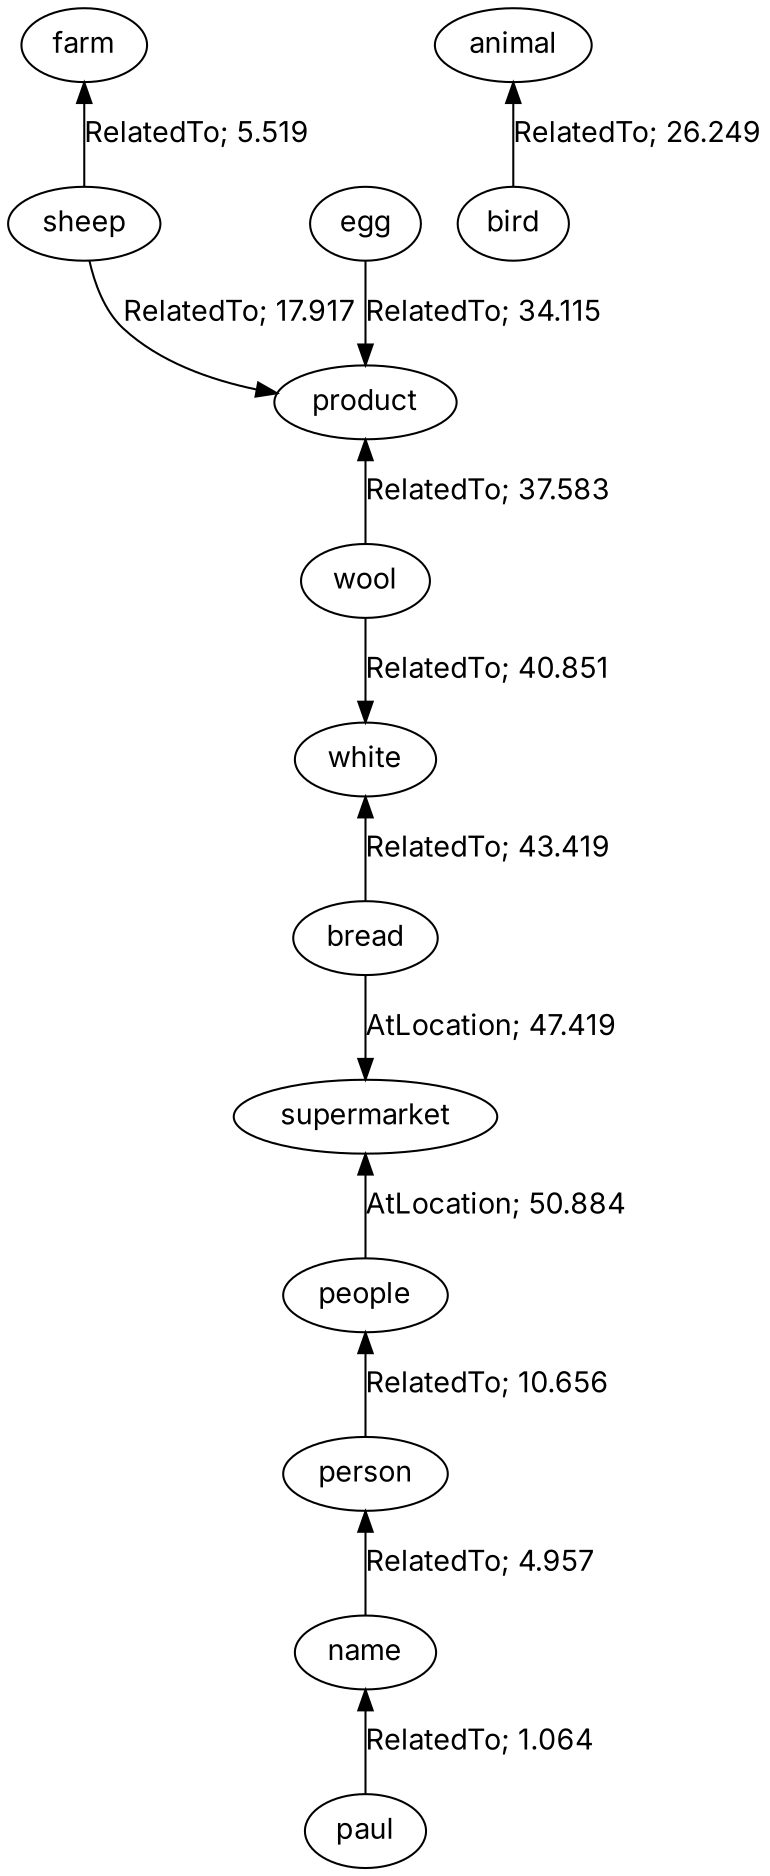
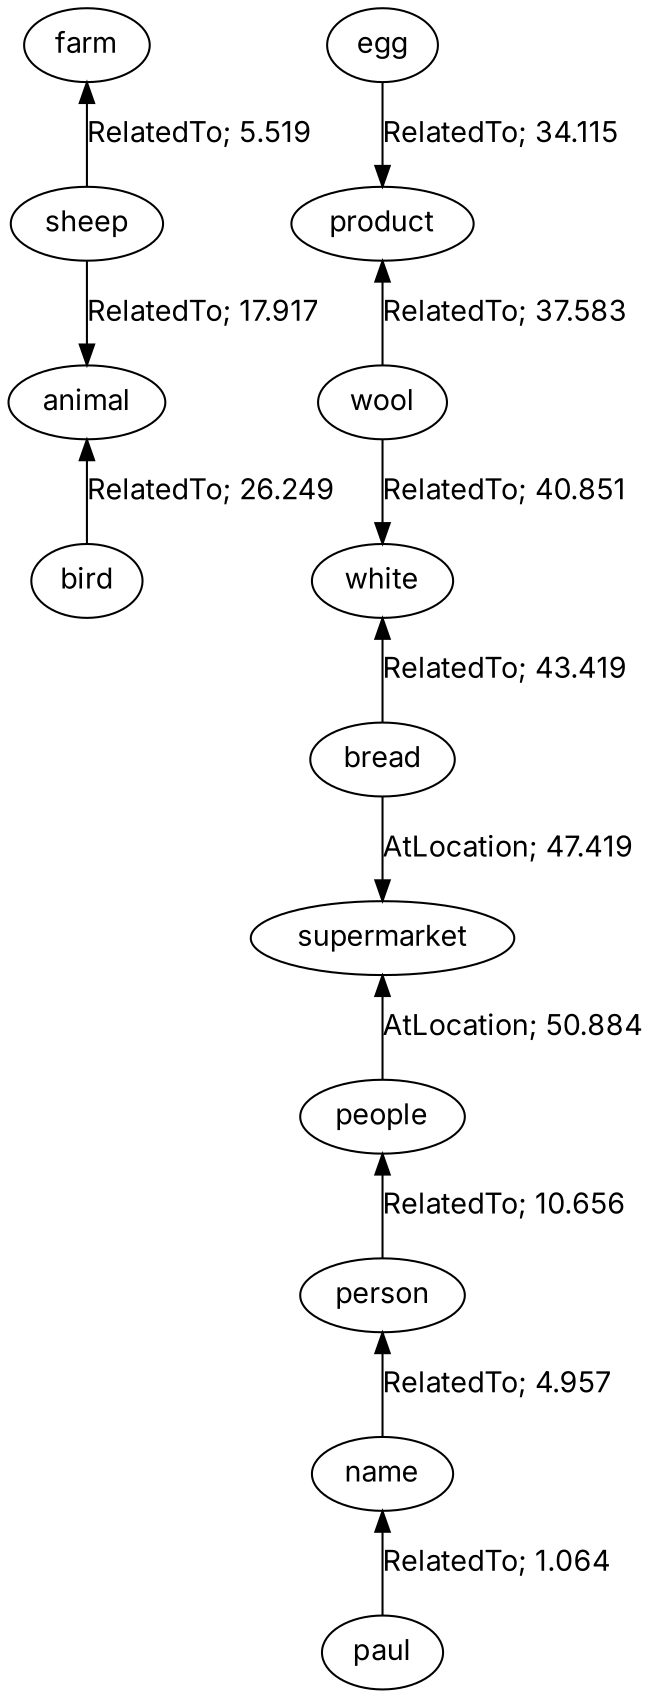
(152, 350) -> (87, 303)
